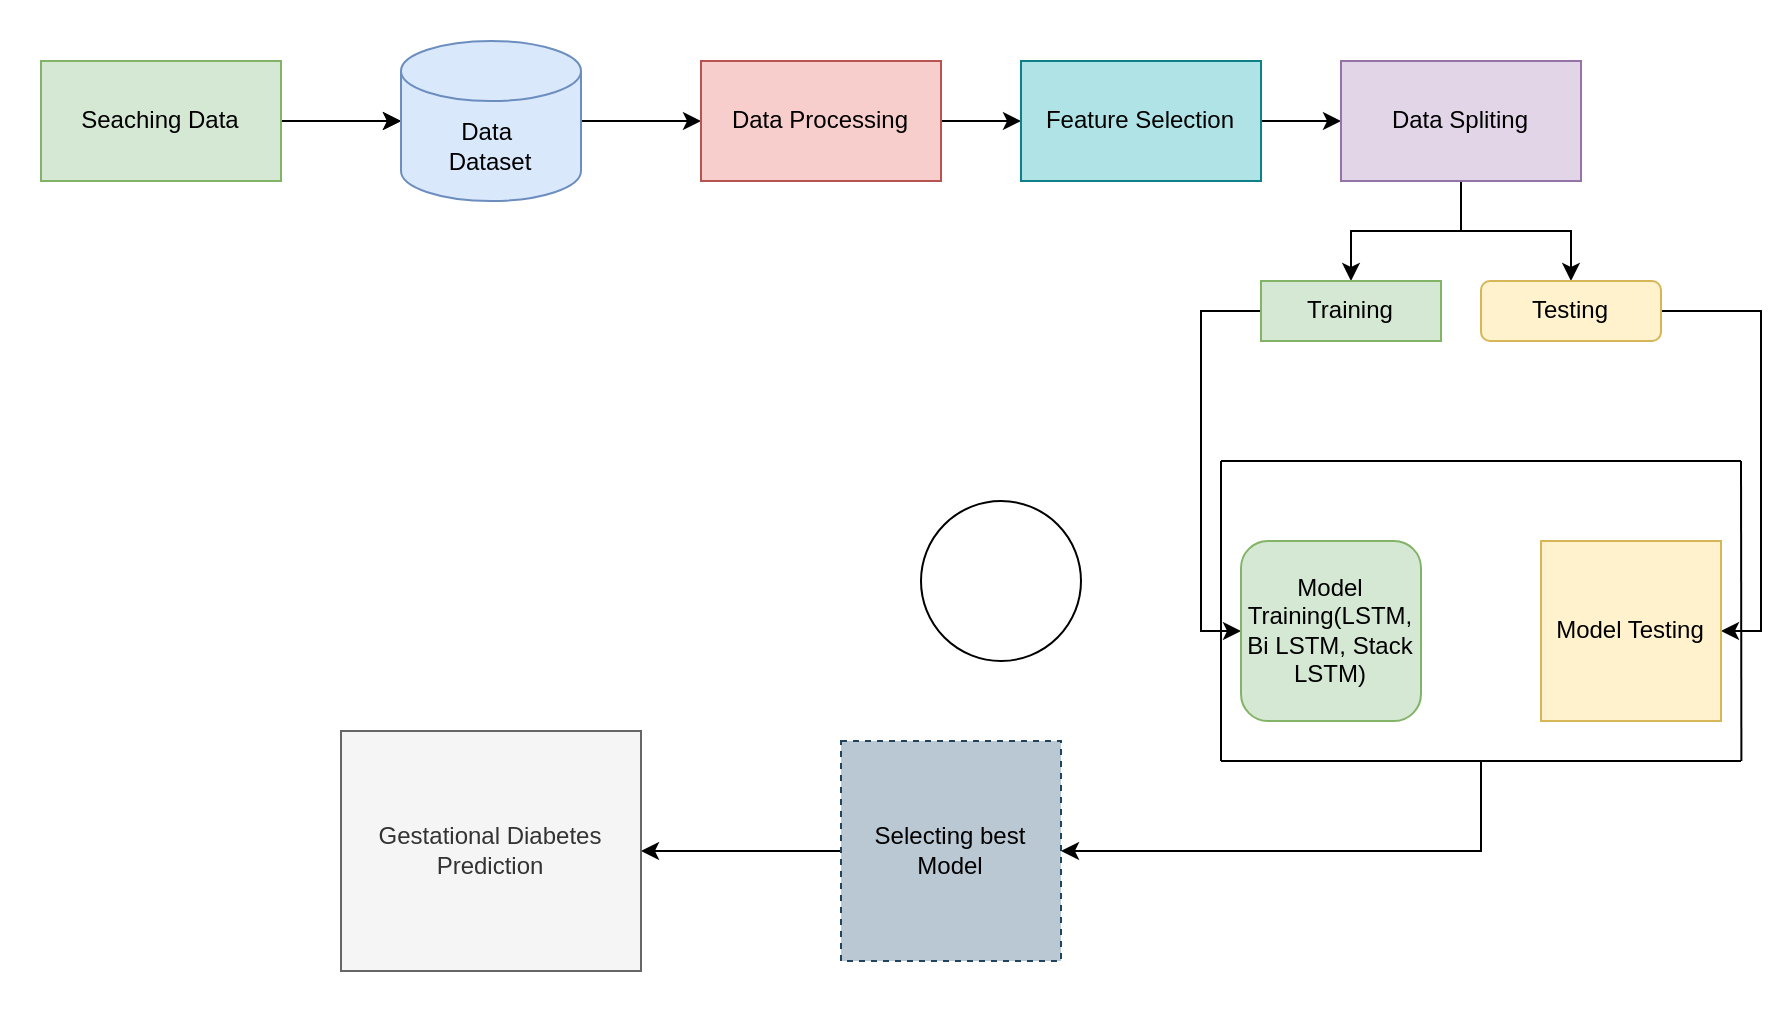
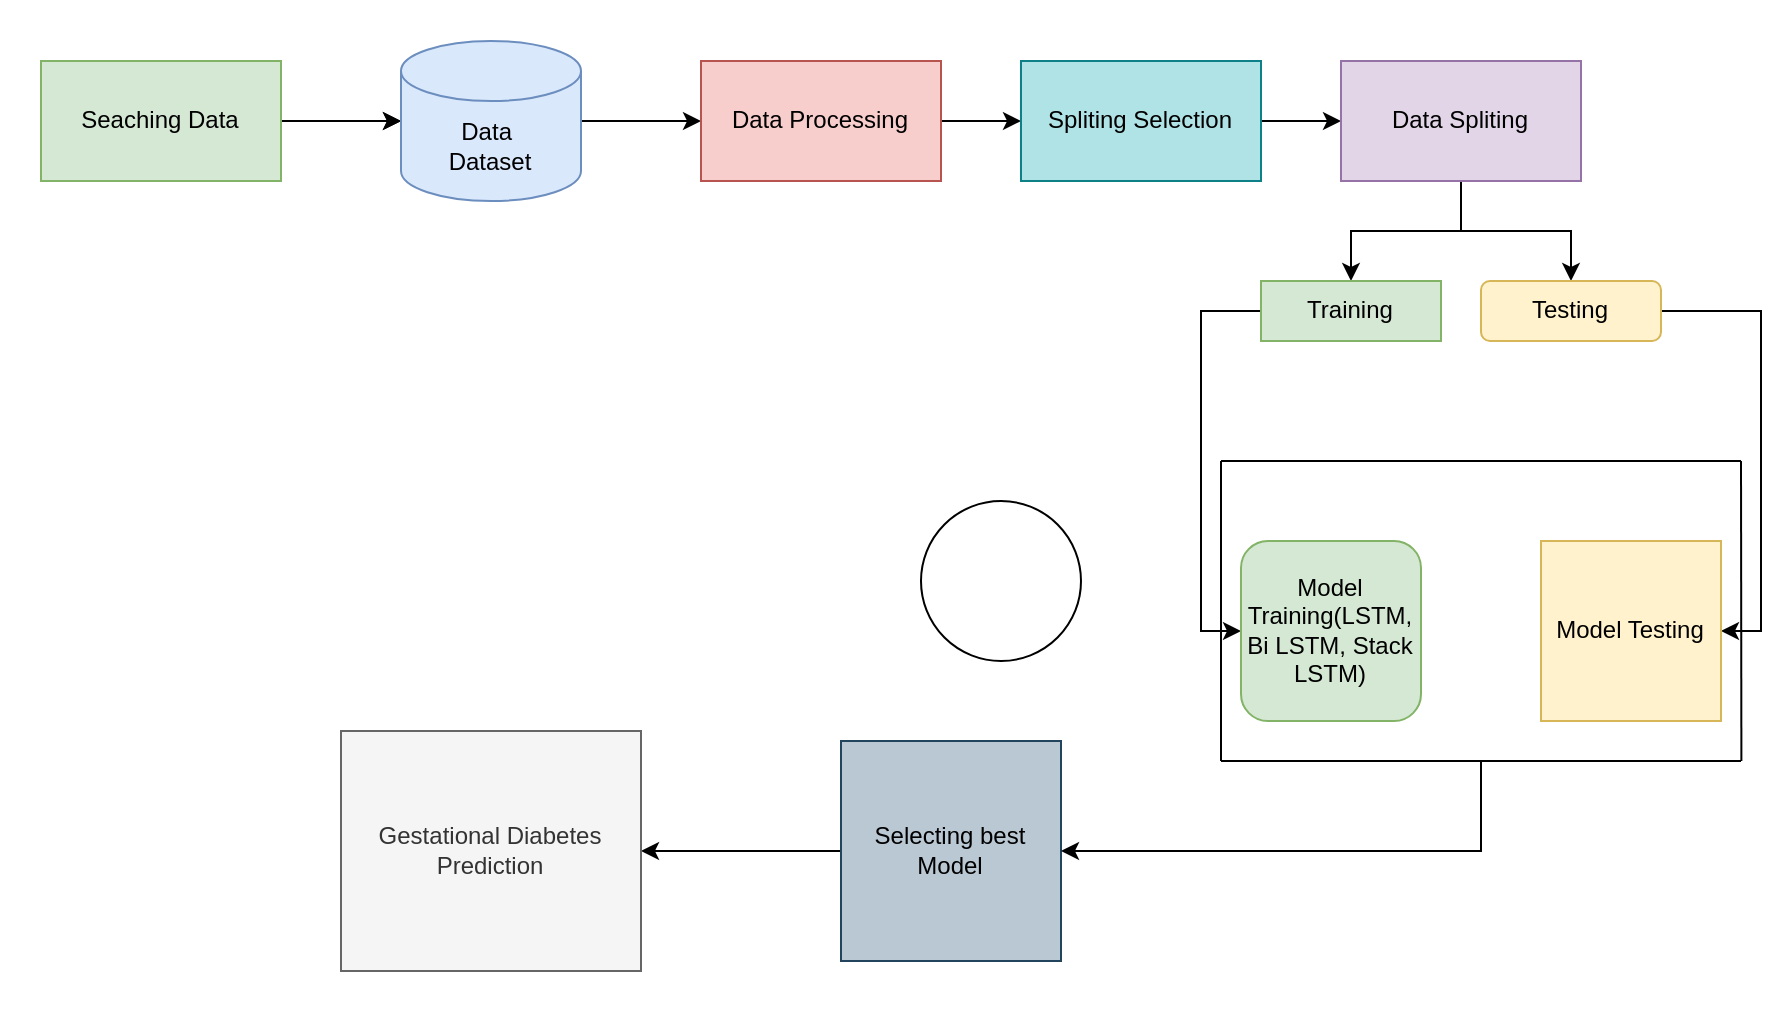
(1141, 121) -> (1141, 121)
(951, 851) -> (951, 851)
